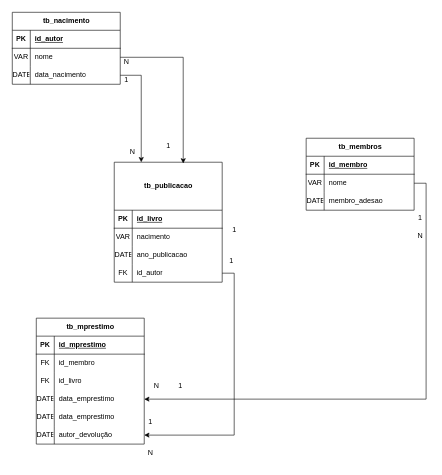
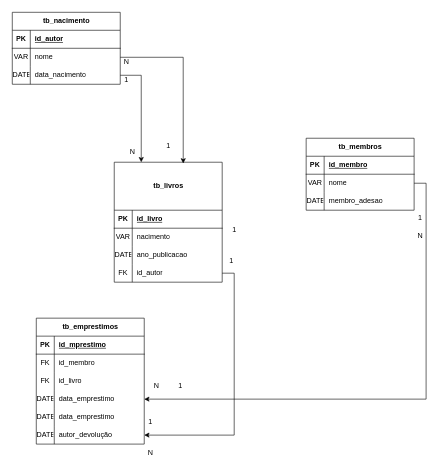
(169, 186) -> (169, 186)
(91, 327) -> (91, 327)
